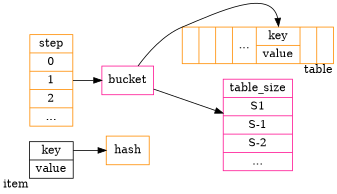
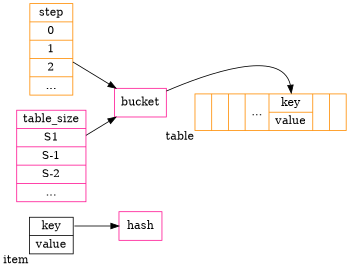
(185, 100) -> (97, 128)
(128, 150) -> (140, 226)
